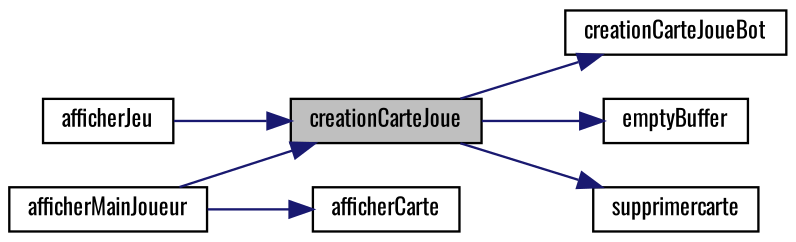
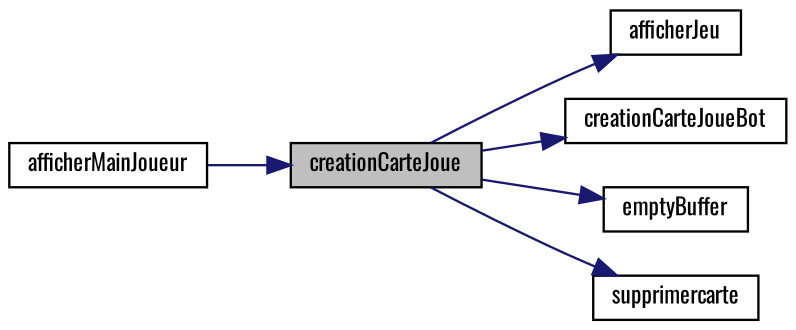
(220, 121) -> (512, 102)
(386, 209) -> none
